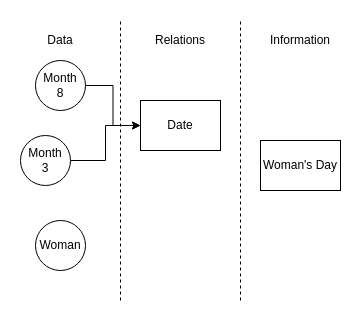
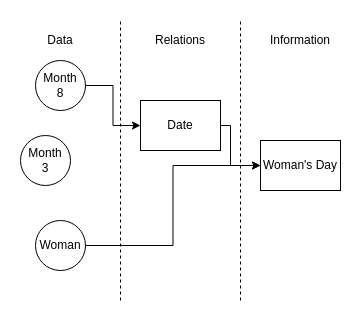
none -> (231, 139)
(106, 158) -> none
none -> (173, 222)
